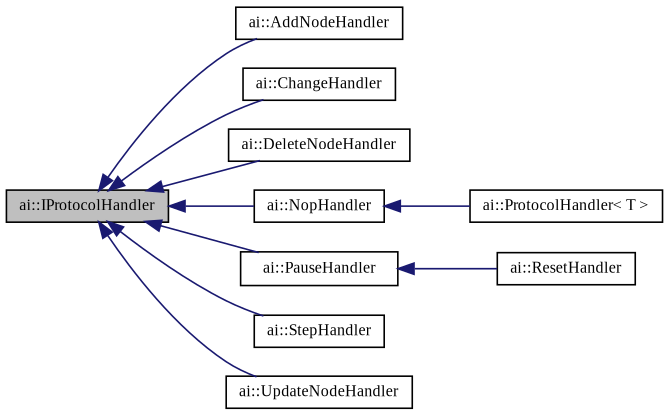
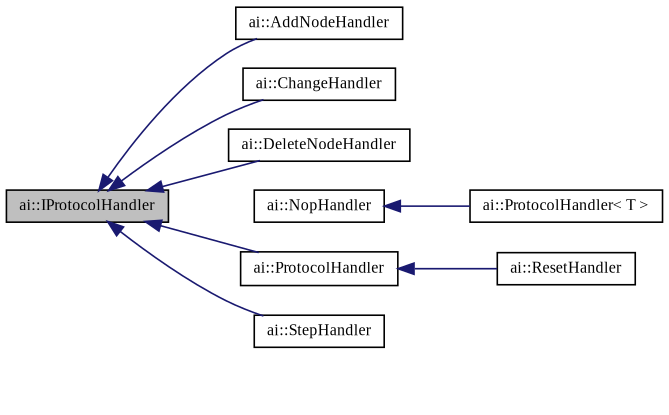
(220, 206) -> none
(319, 269) -> (319, 269)
(319, 392) -> none
